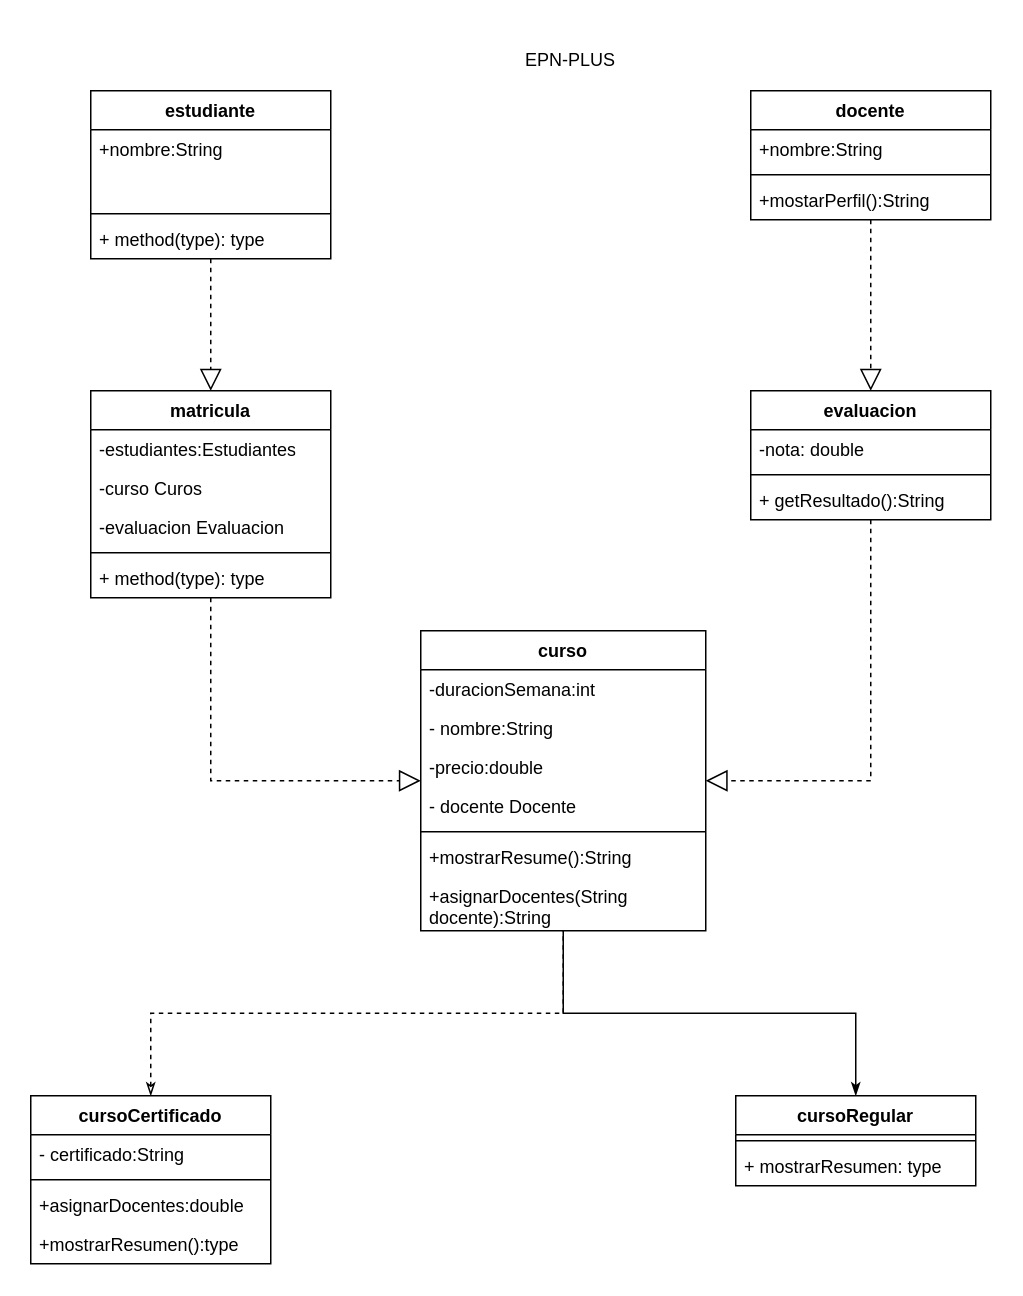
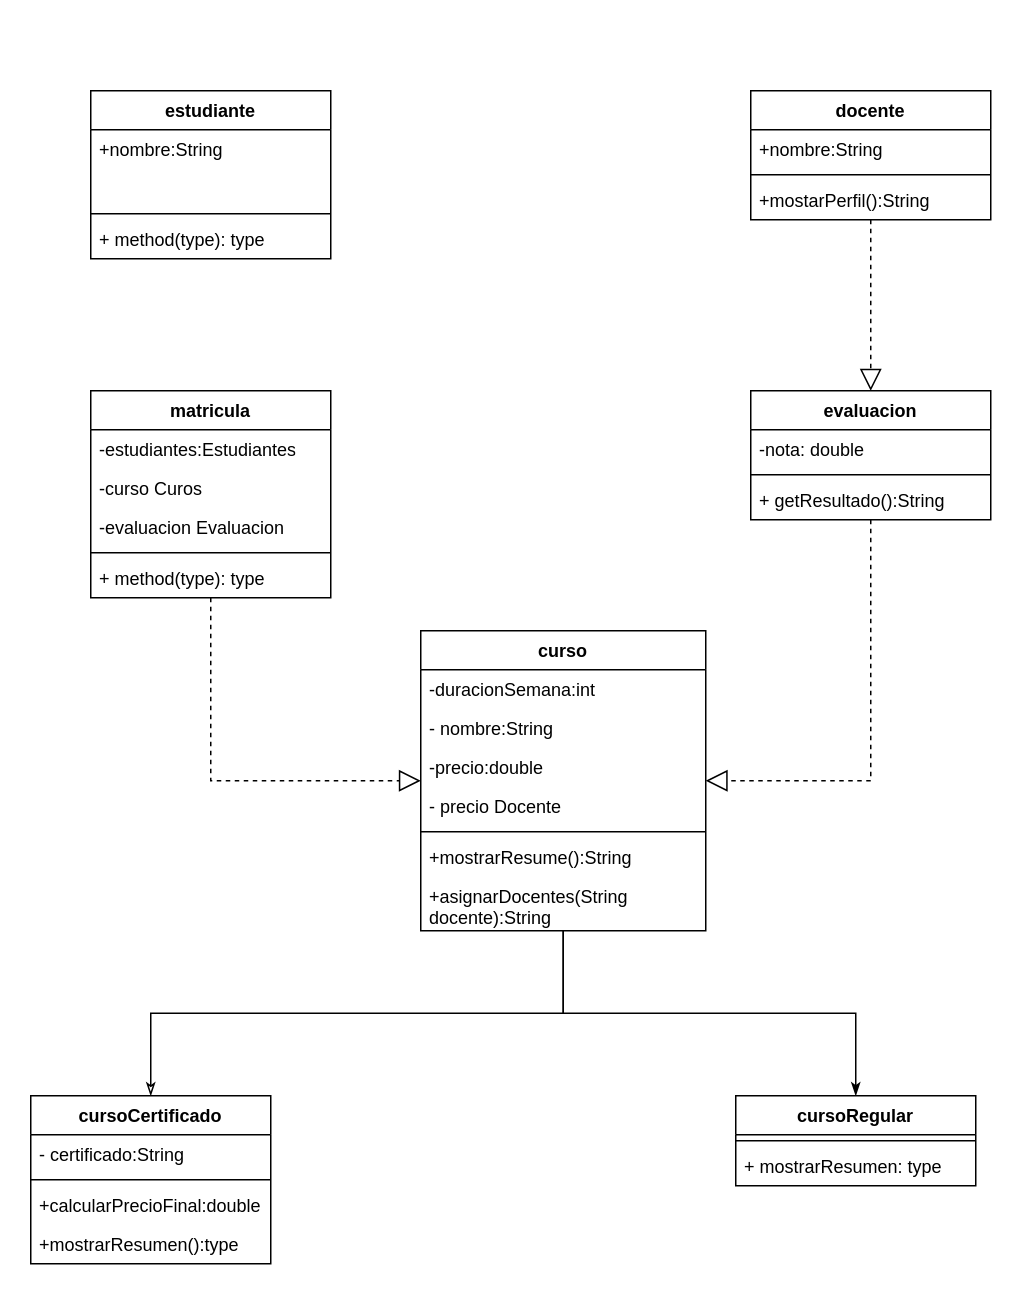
(571, 61) -> none
(211, 315) -> none
(511, 808) -> (503, 808)
(321, 1013) -> (321, 1013)
(149, 1207) -> (152, 1218)
